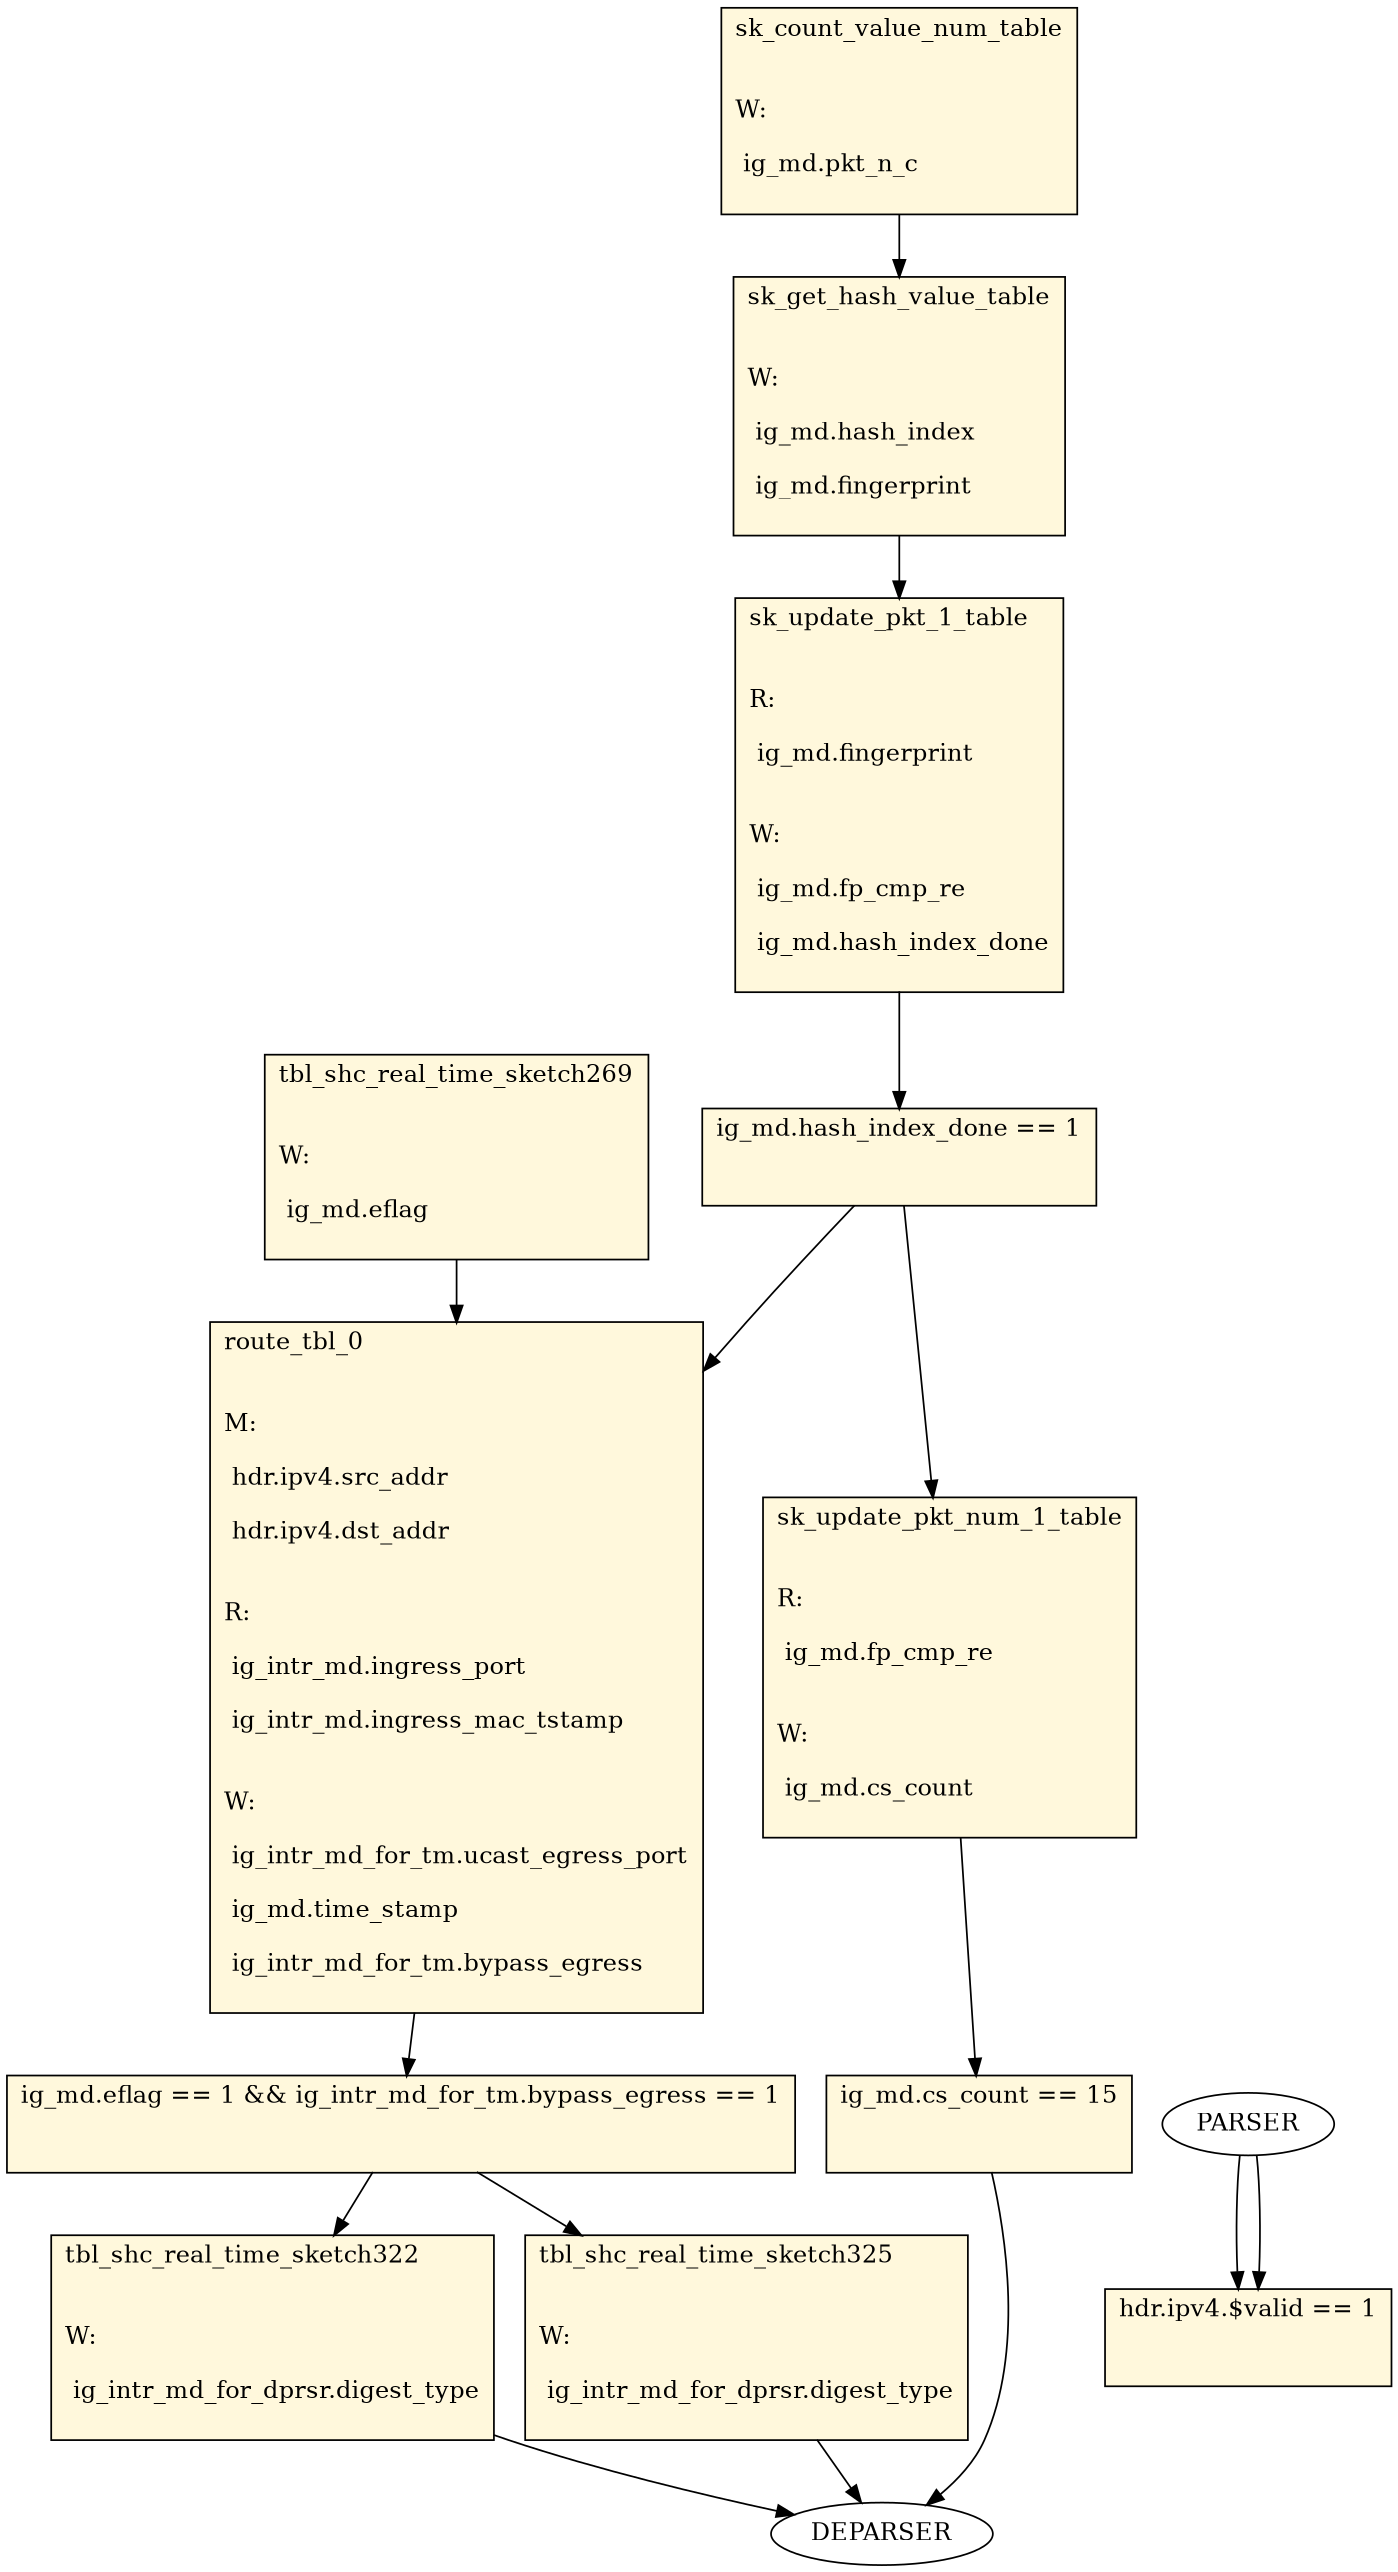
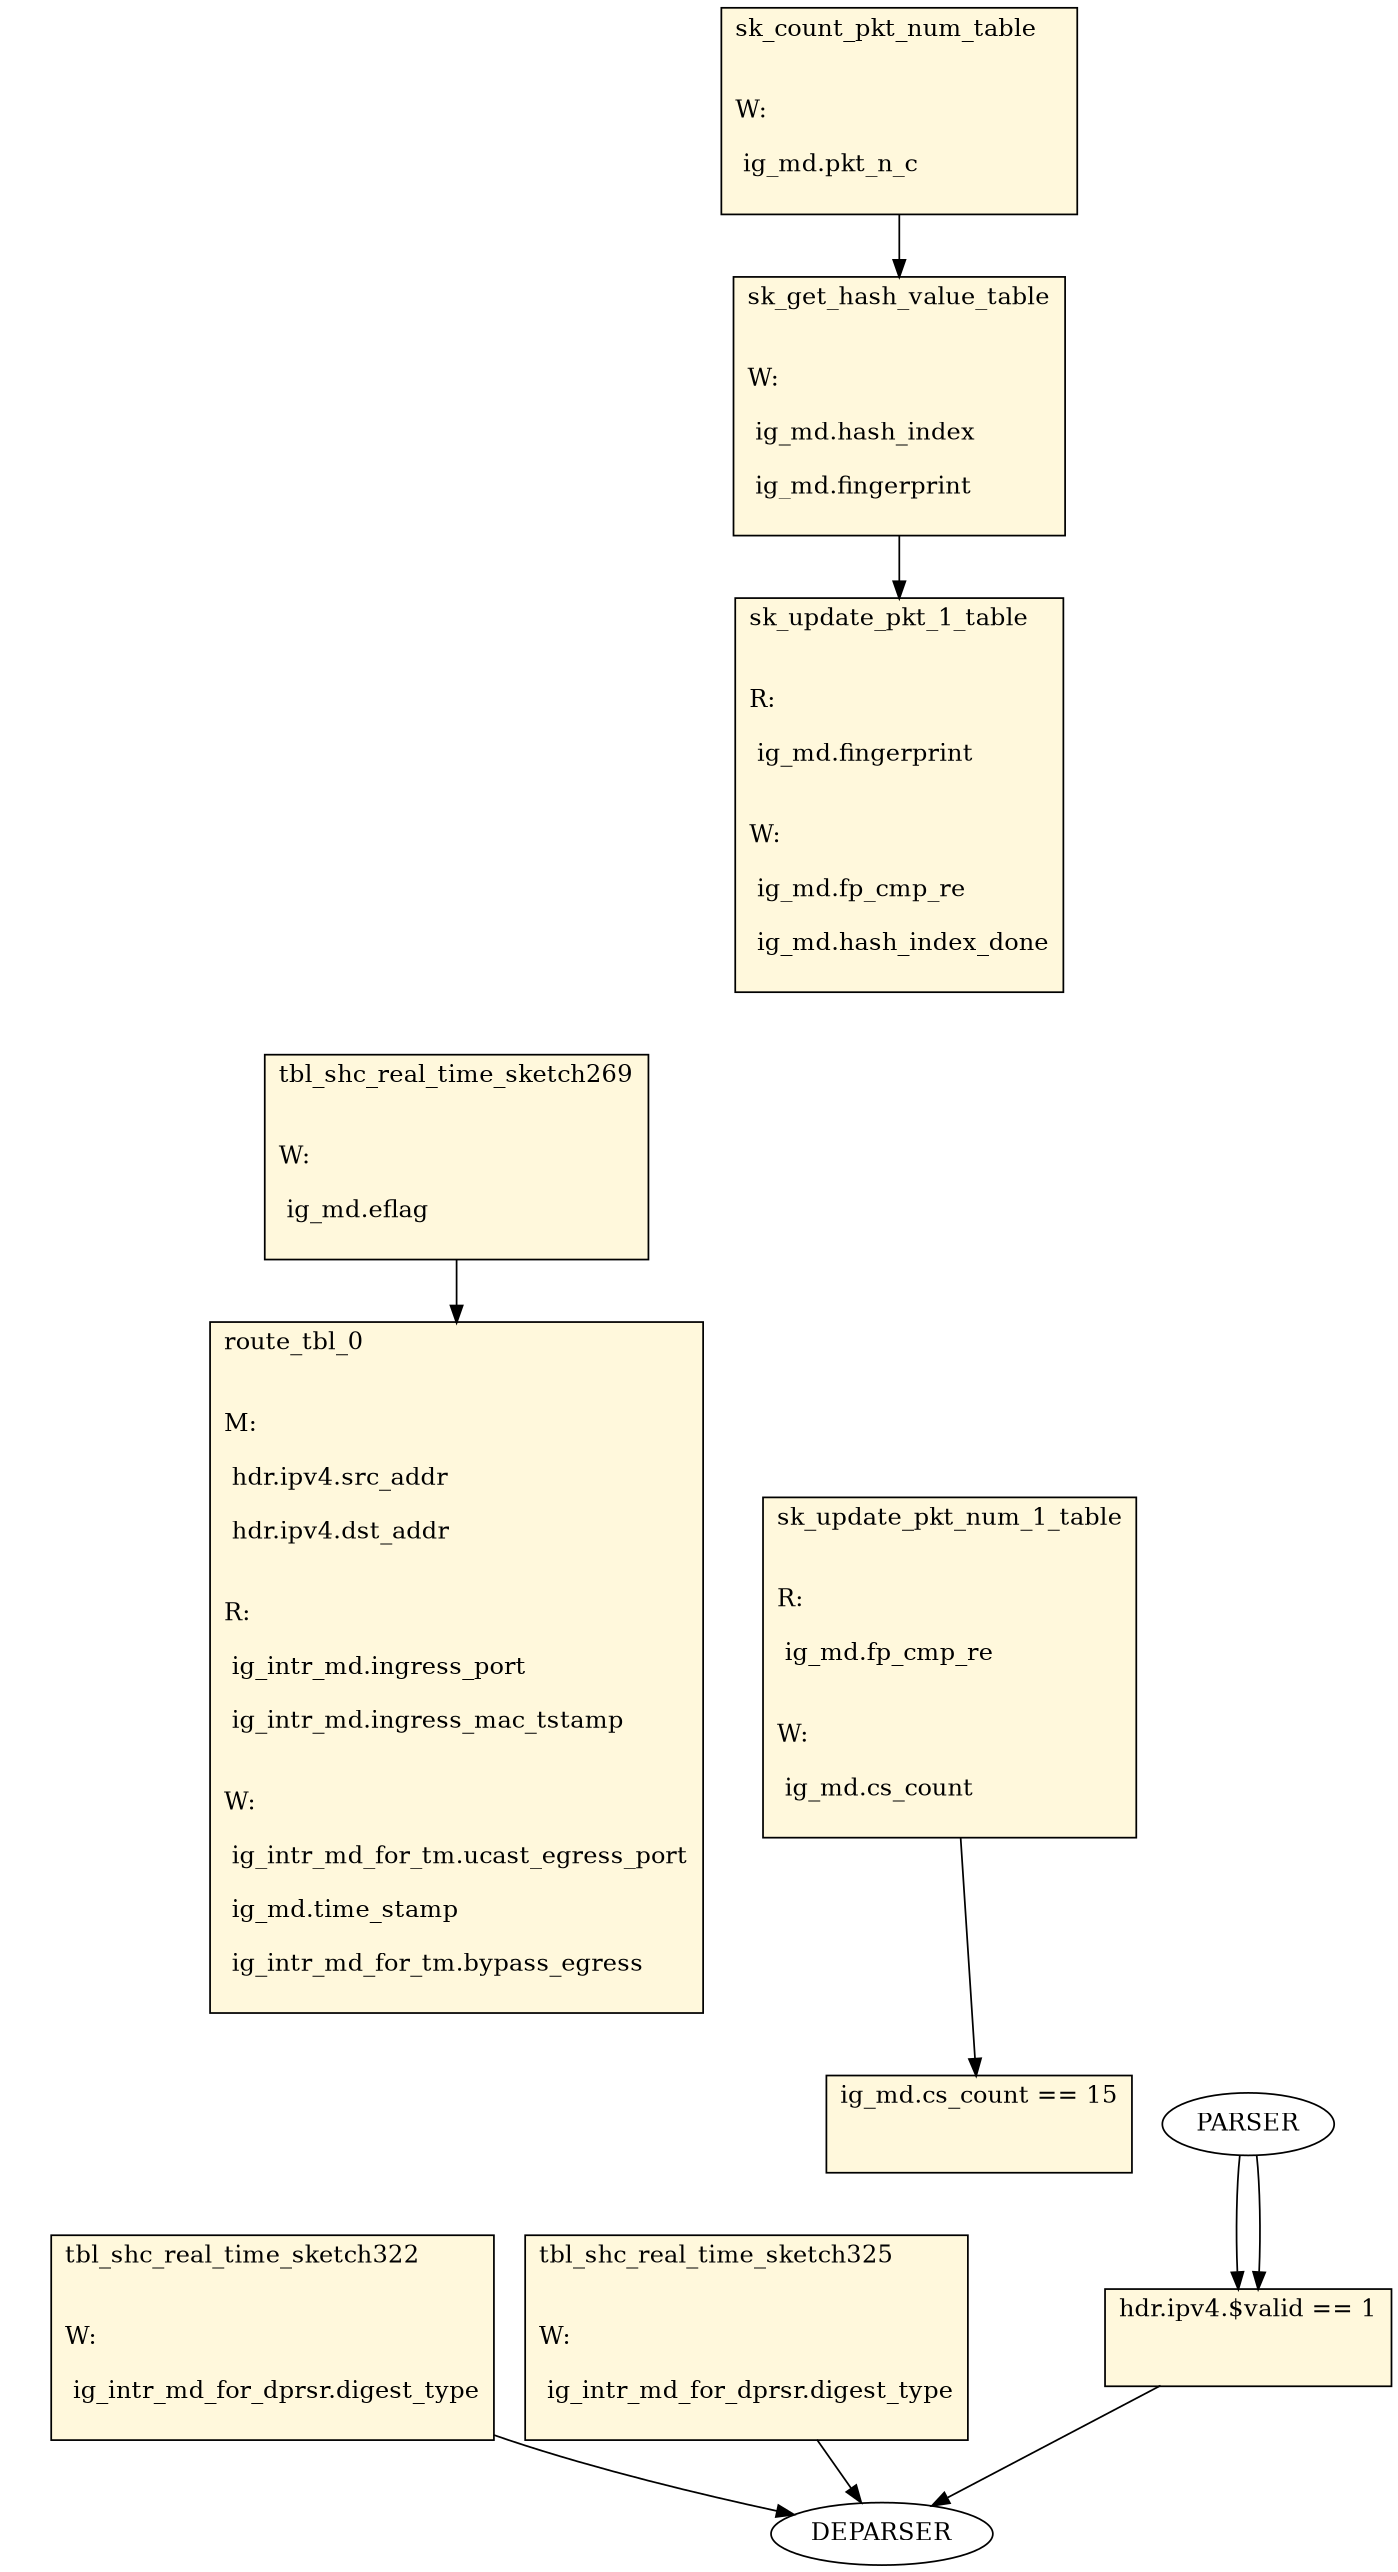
(899, 111) -> (899, 111)
(899, 1157) -> none
(401, 2124) -> none
(1007, 2342) -> (1054, 2442)
